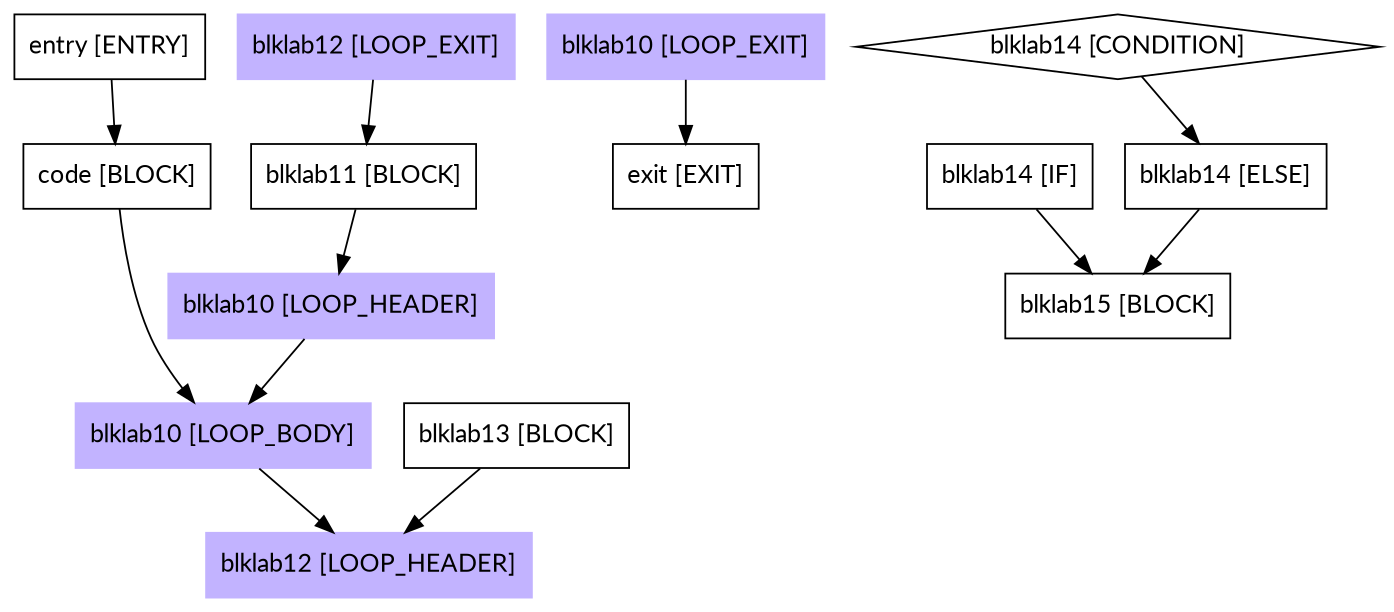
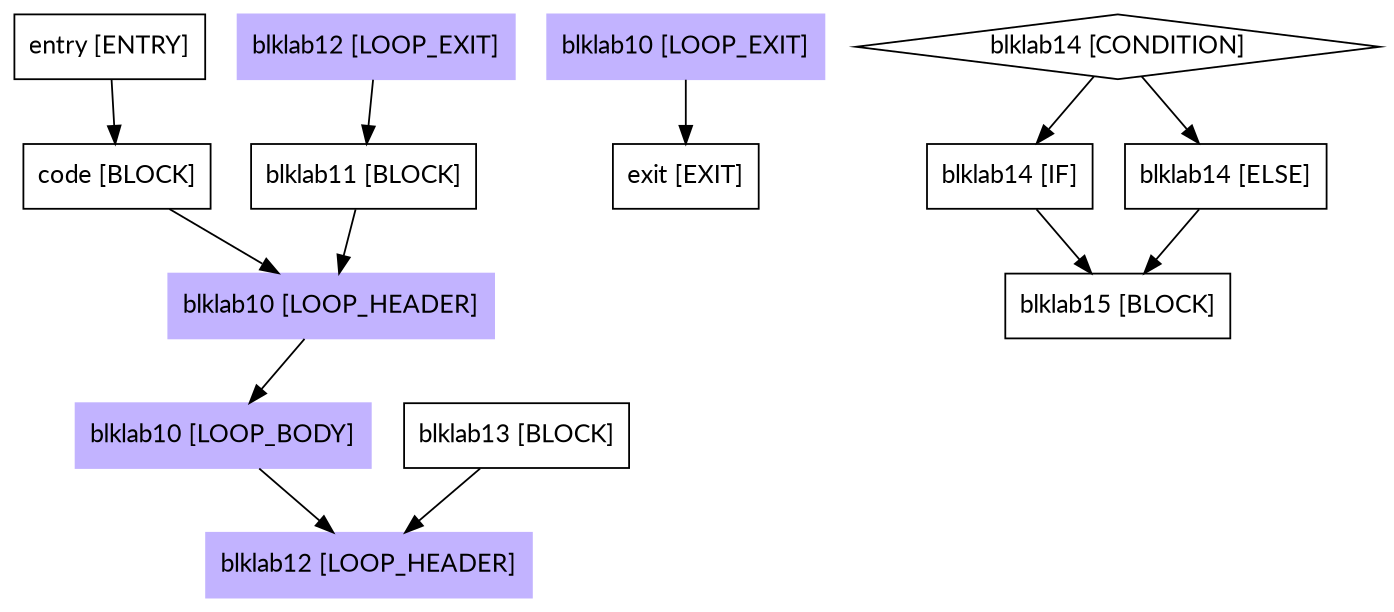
none -> (1071, 103)
(138, 303) -> (216, 236)
